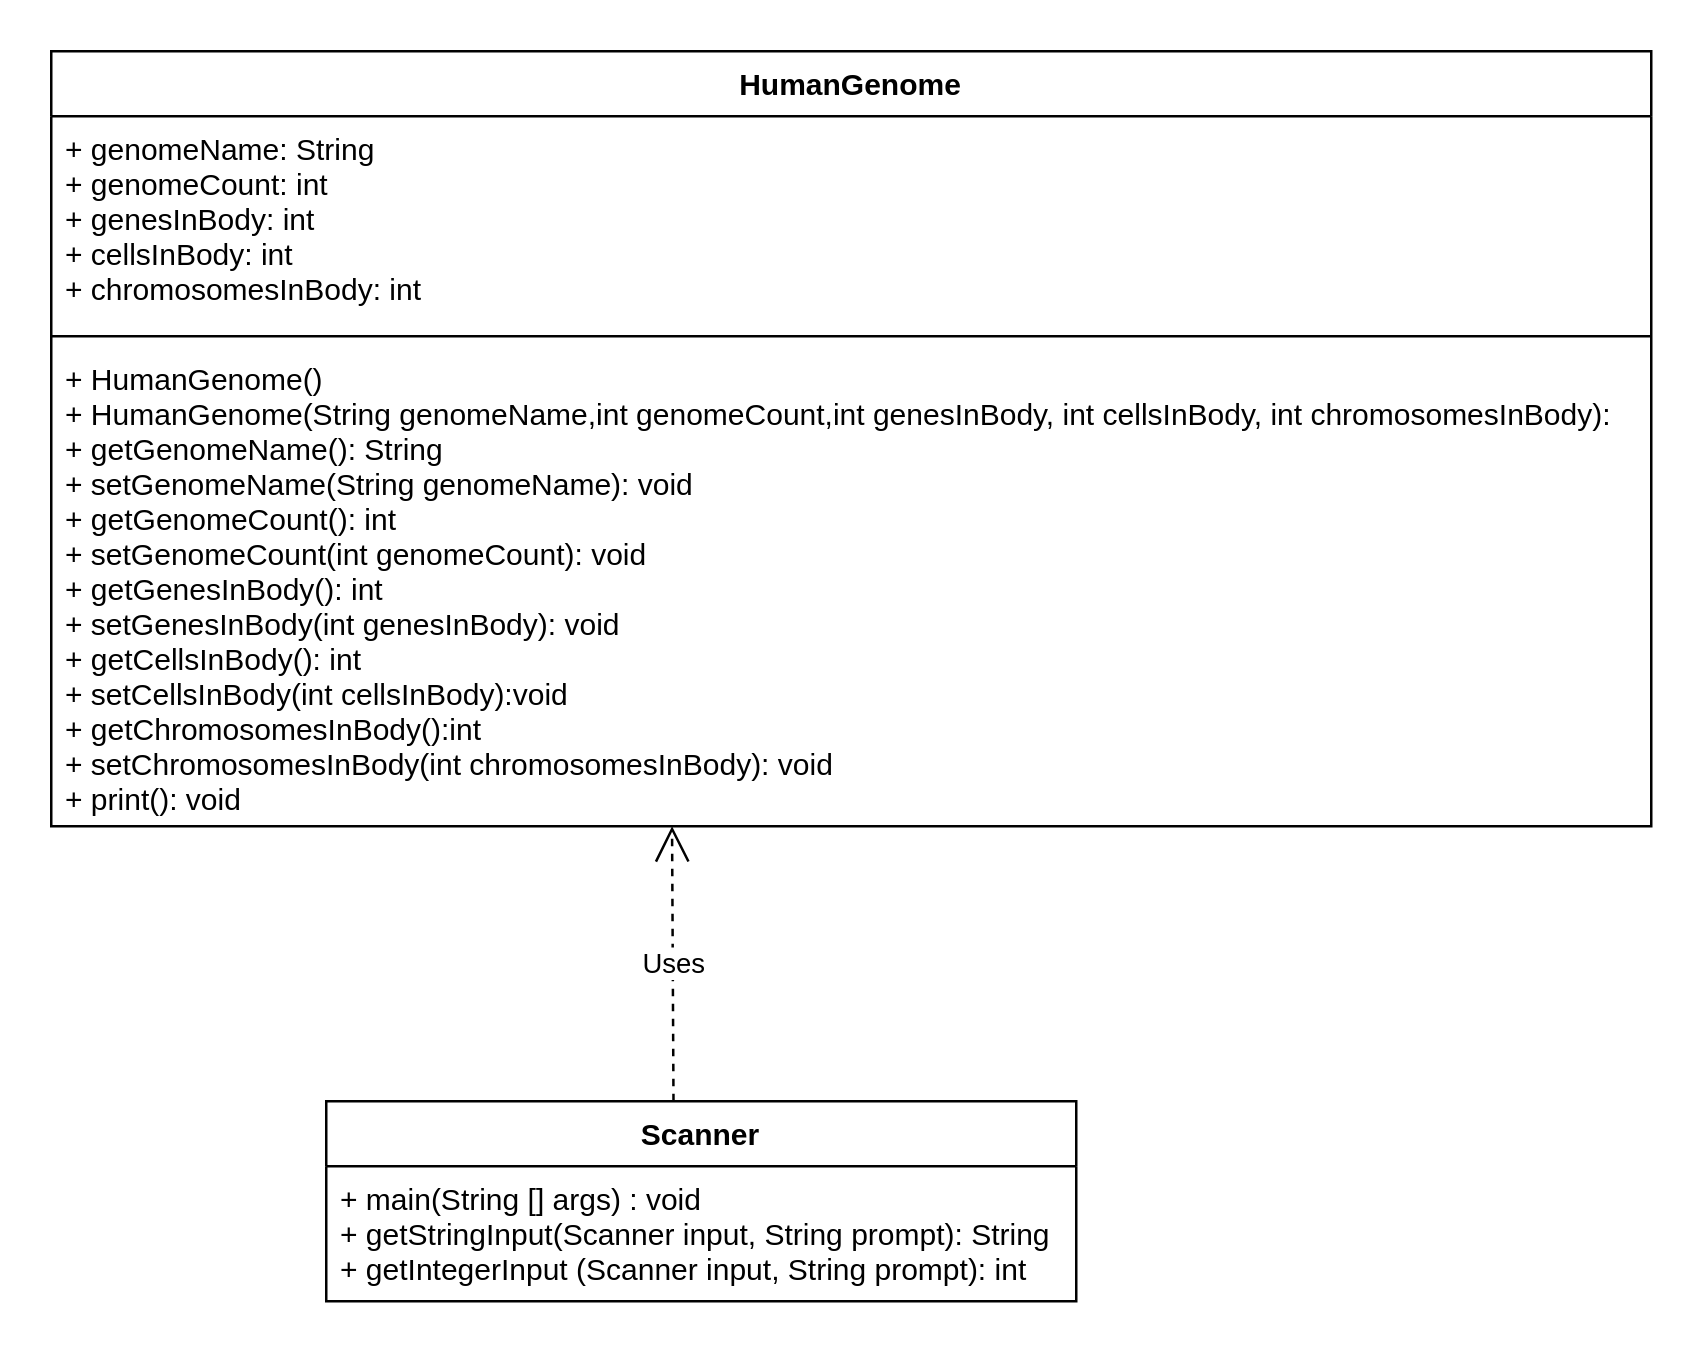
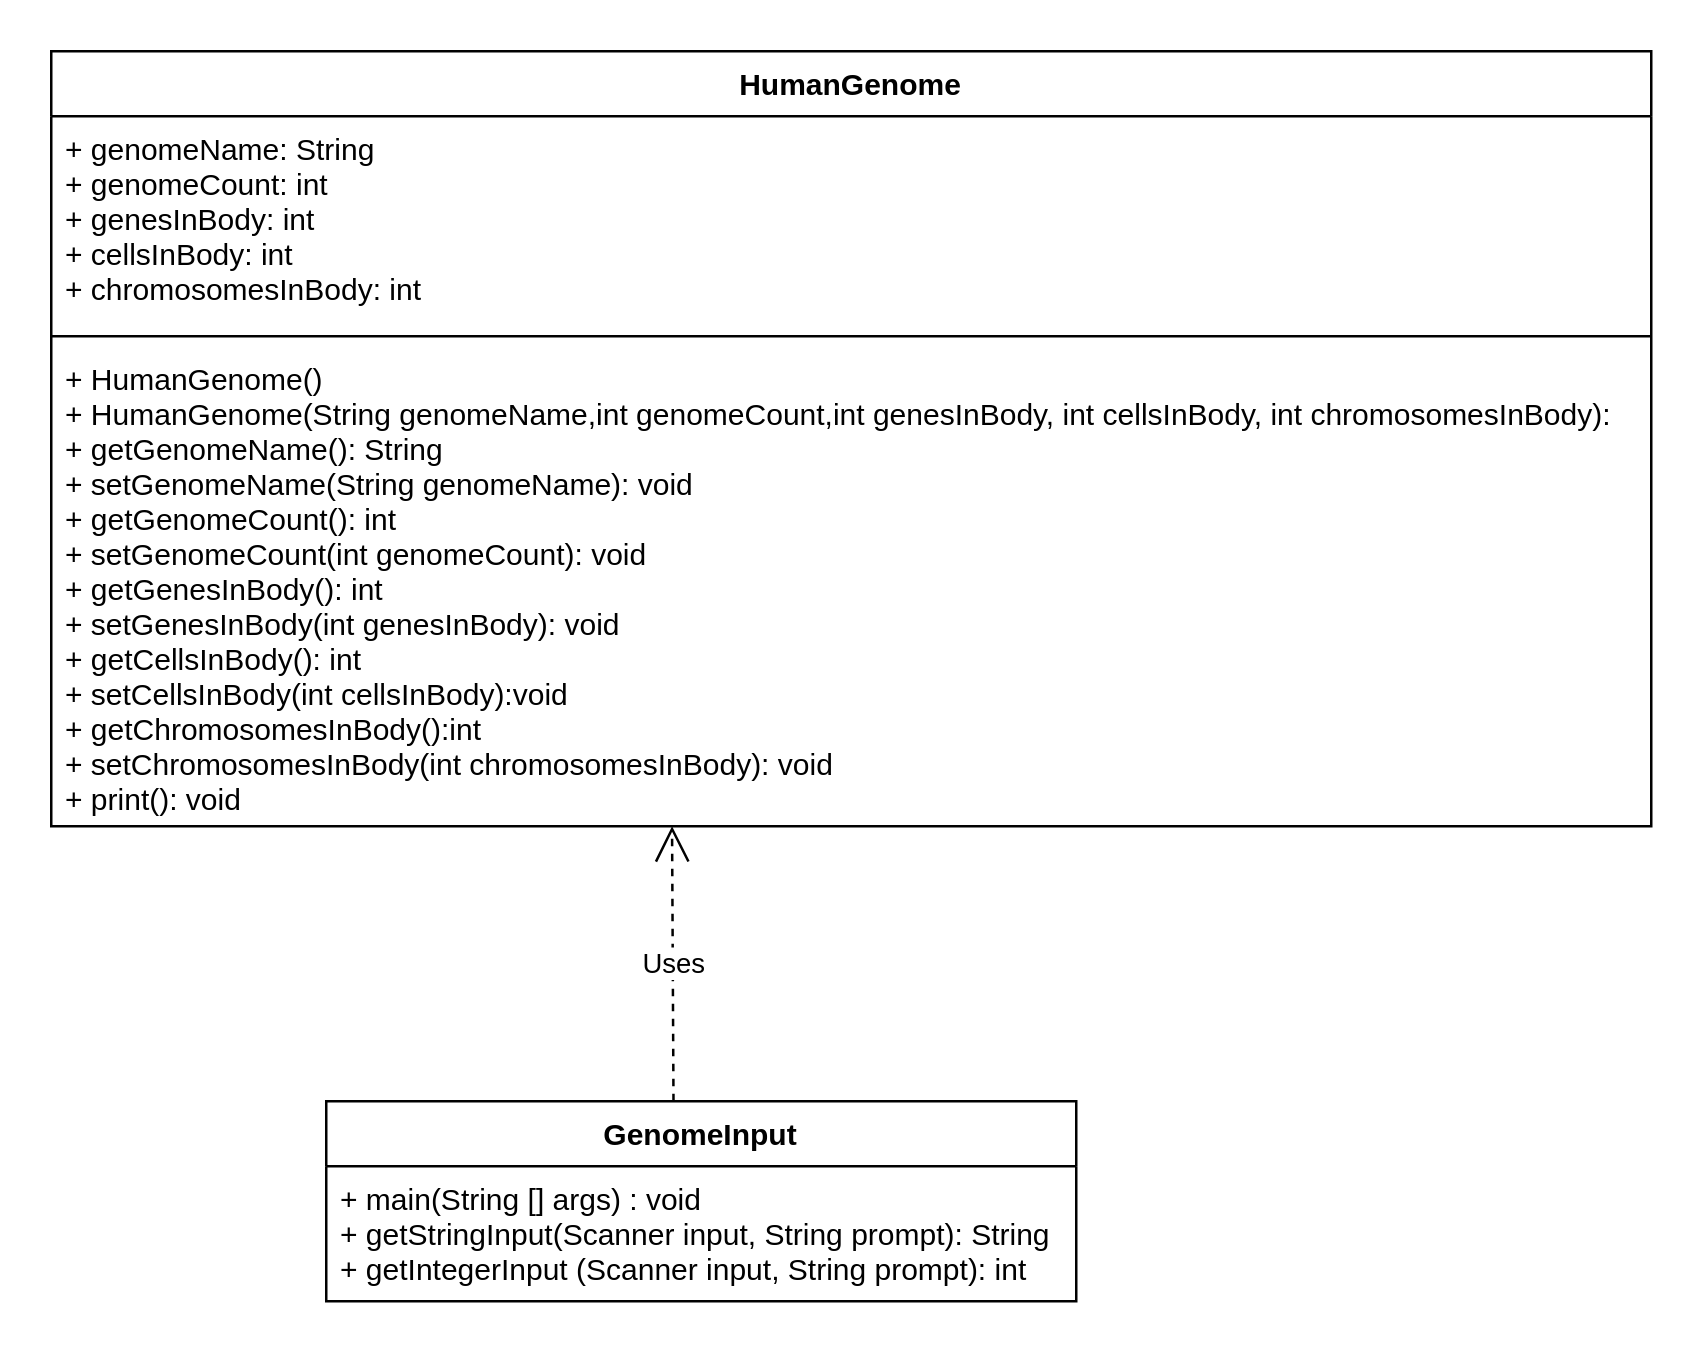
(700, 1135) -> (700, 1135)
